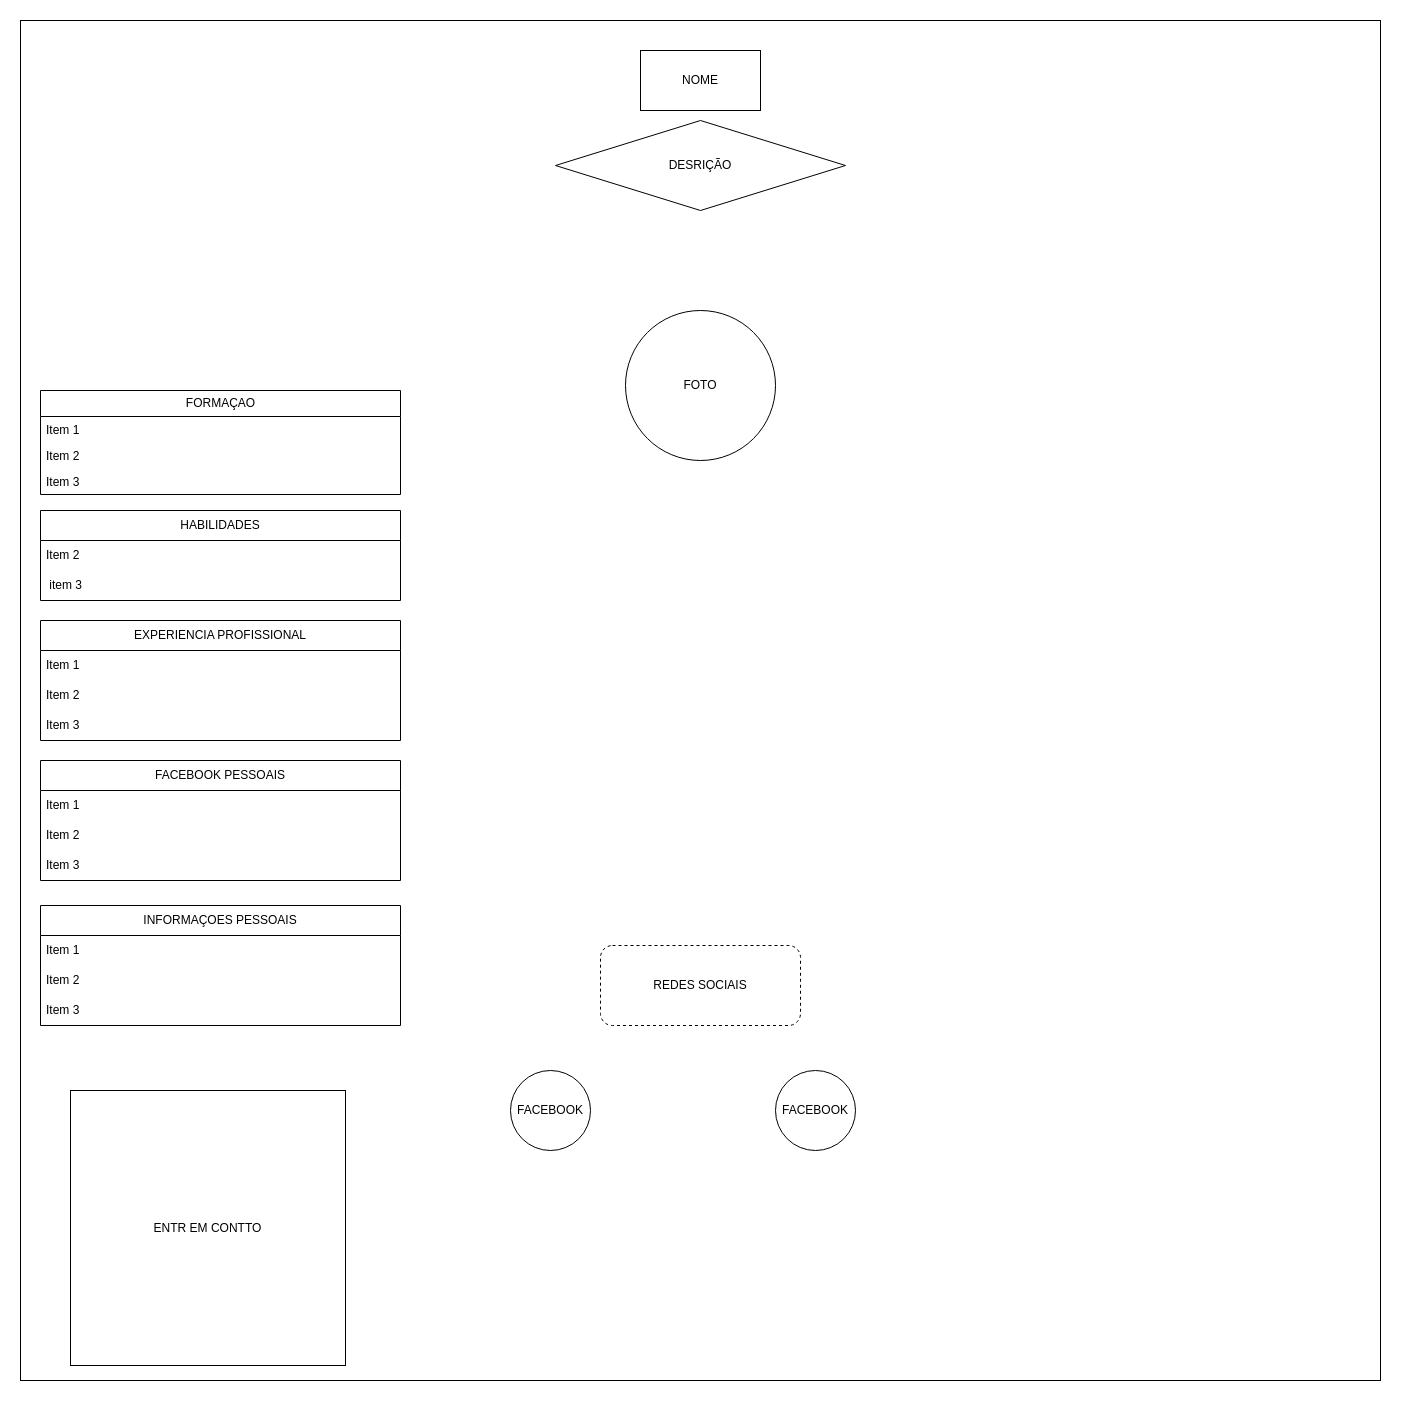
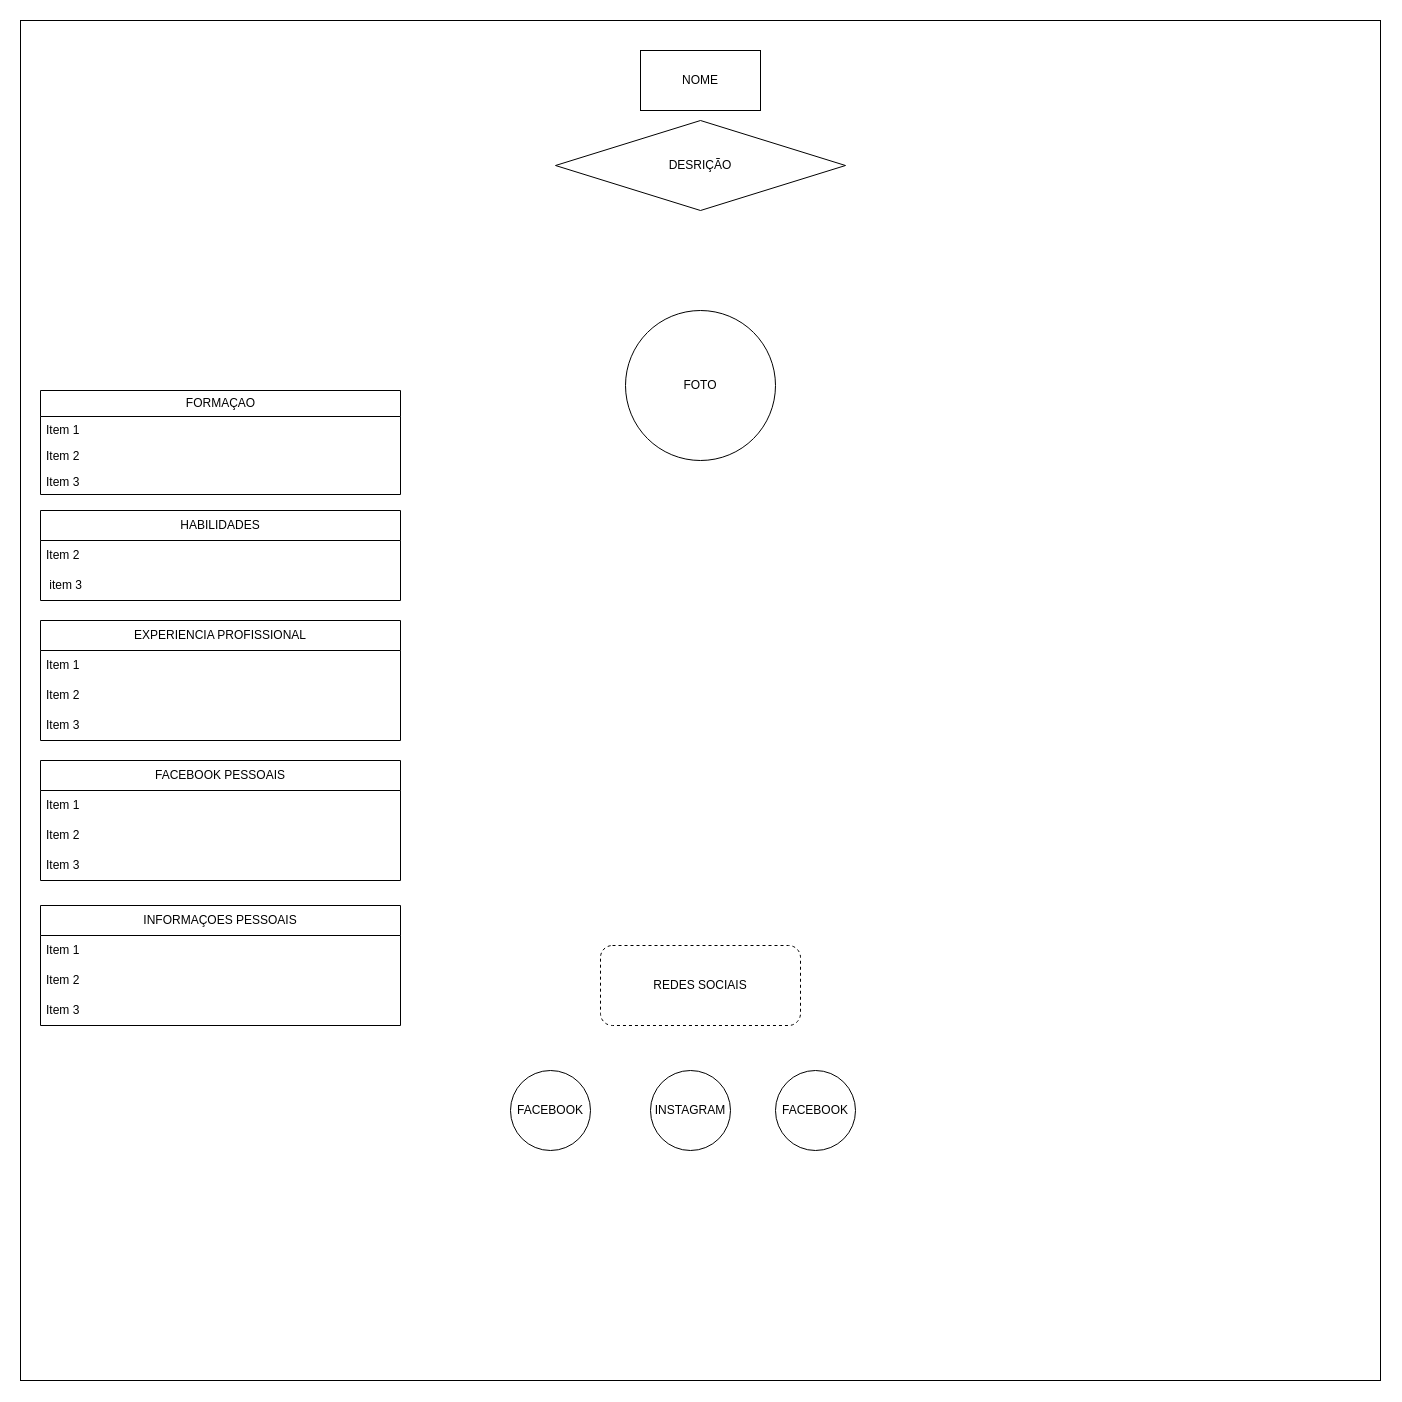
none -> (691, 1111)
(208, 1228) -> none
